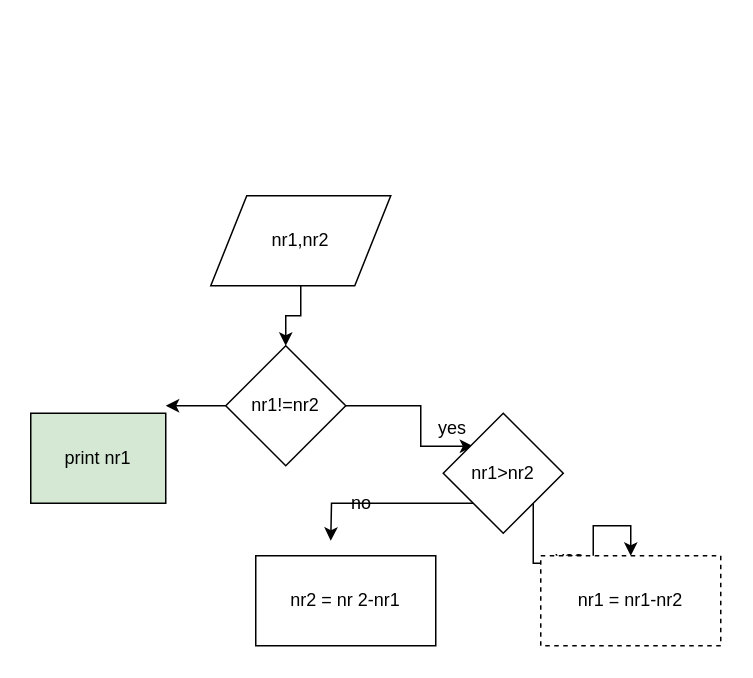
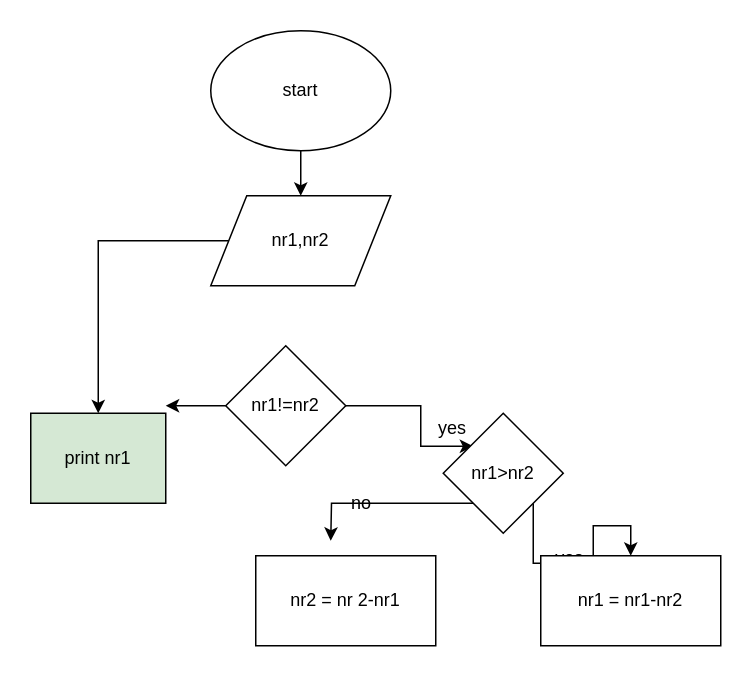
none -> (301, 91)
none -> (301, 168)
(299, 316) -> (98, 257)
(631, 601) -> (631, 601)
